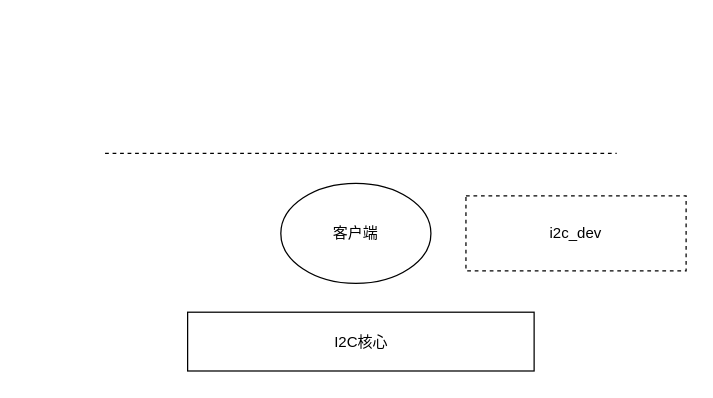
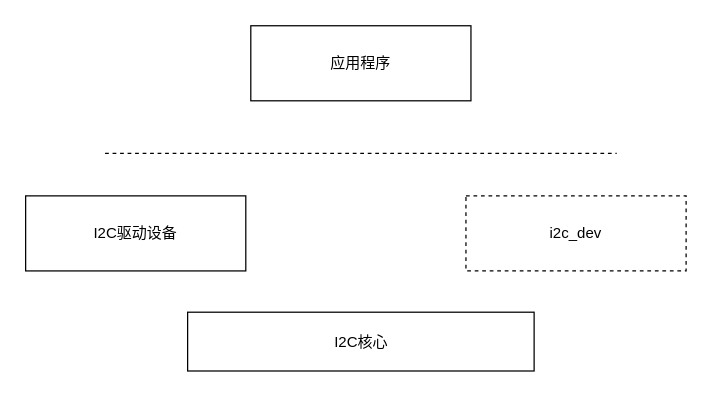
none -> (361, 63)
none -> (136, 233)
(356, 233) -> none
